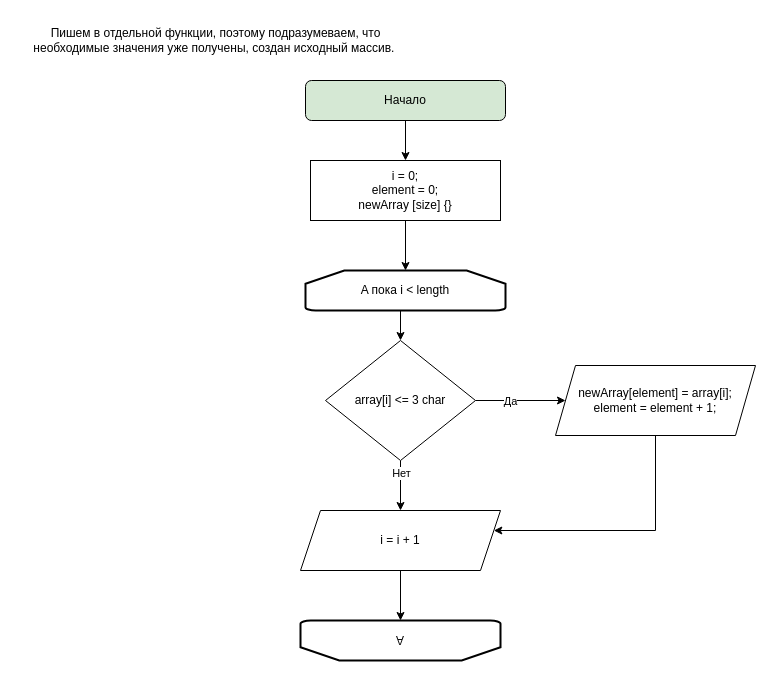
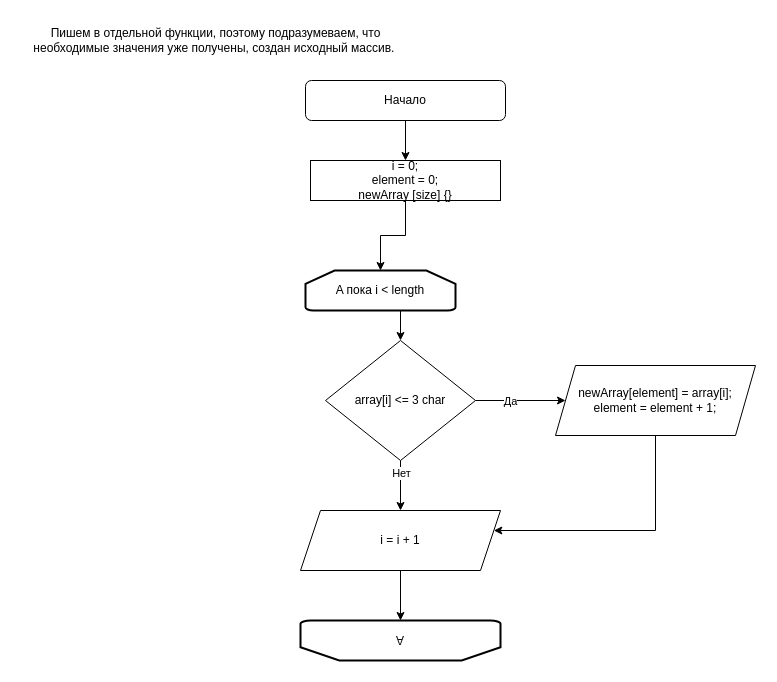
(406, 101) -> (406, 101)
(406, 191) -> (406, 181)
(406, 291) -> (381, 291)
